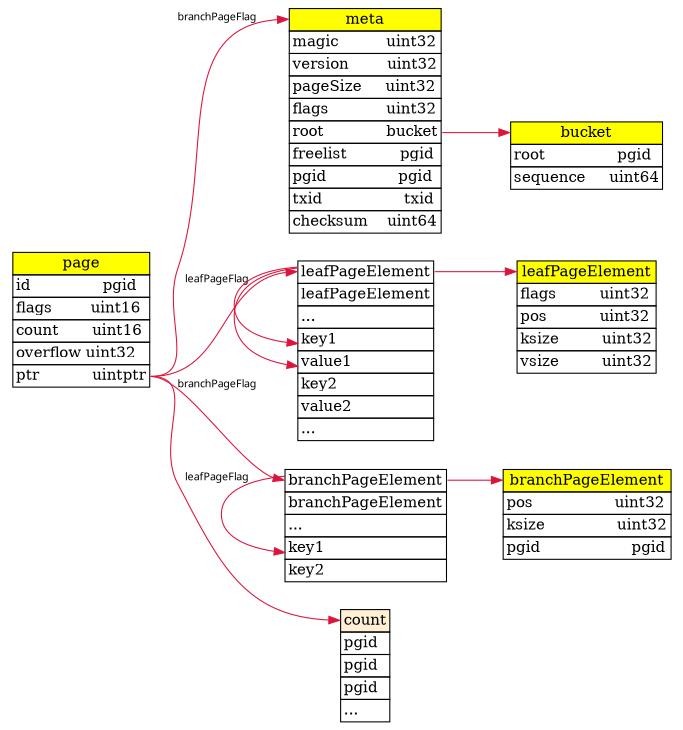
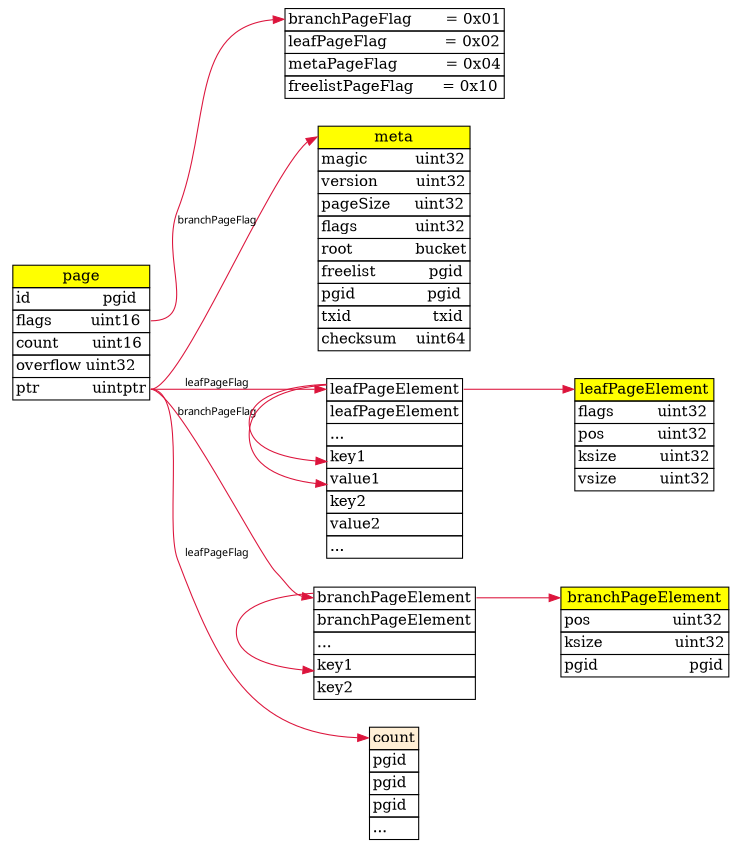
none -> (394, 53)
(587, 155) -> none
